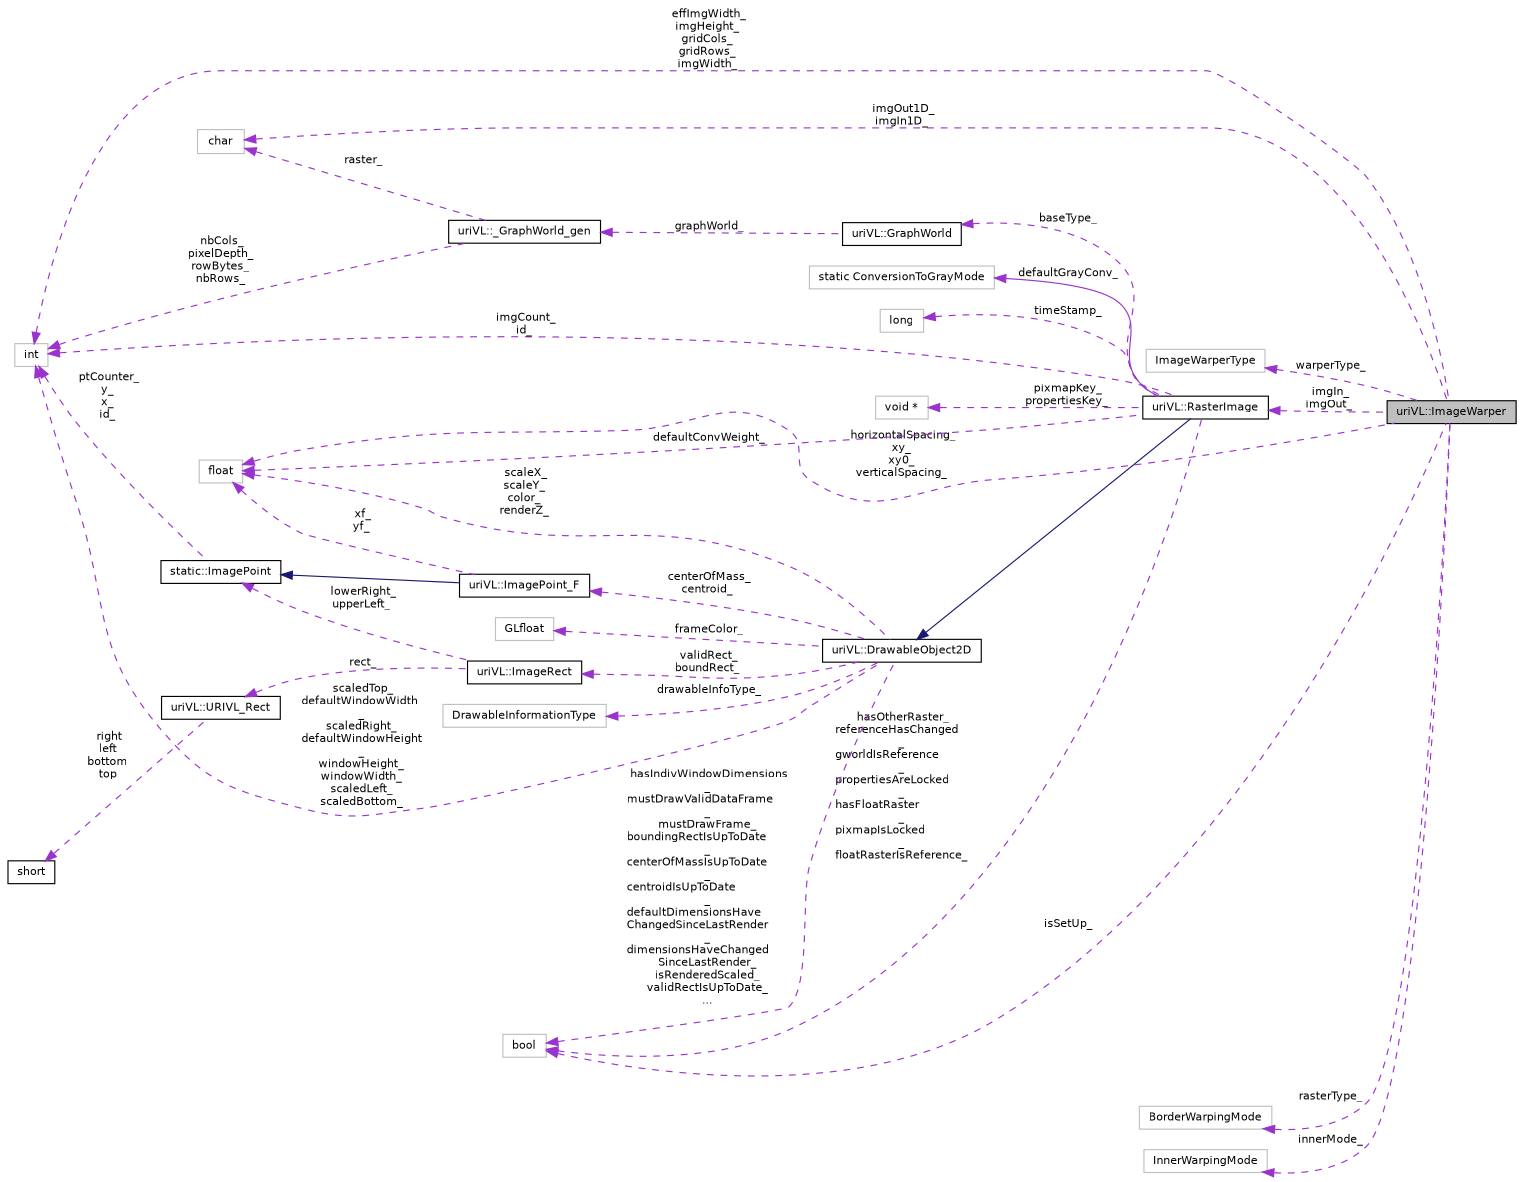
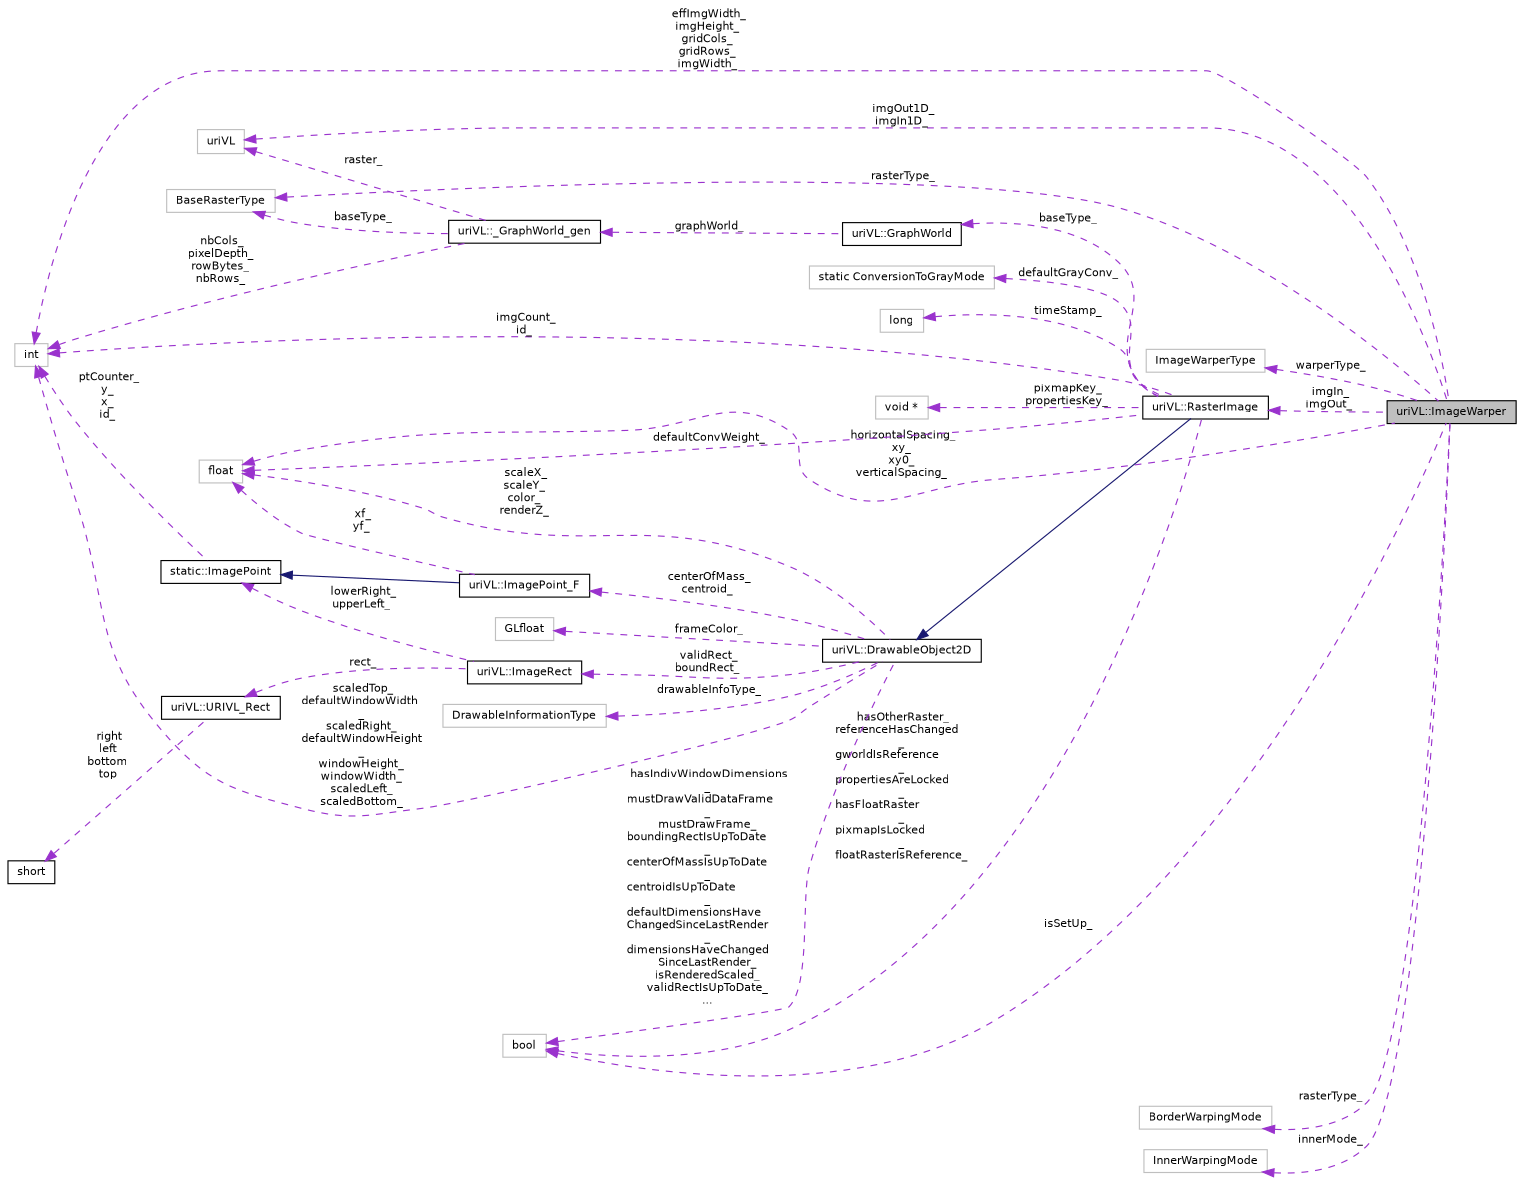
(221, 142) -> (221, 142)
none -> (221, 201)
(1116, 301) -> (1116, 301)
